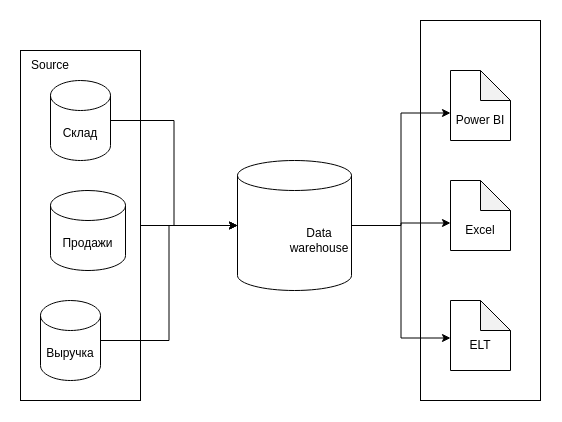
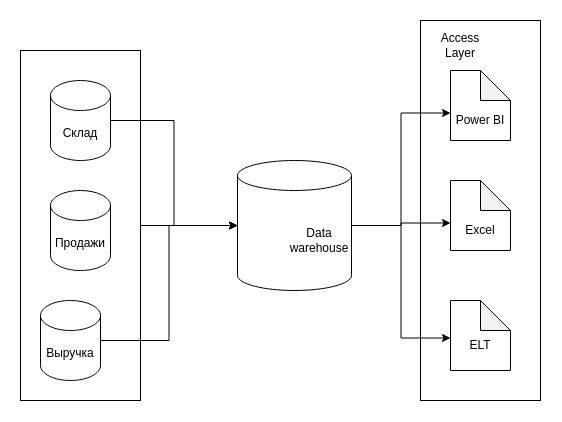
none -> (461, 46)
(51, 66) -> none
(88, 231) -> (81, 231)
